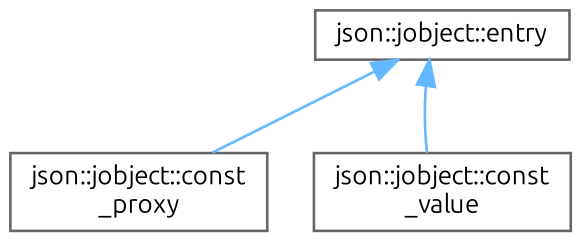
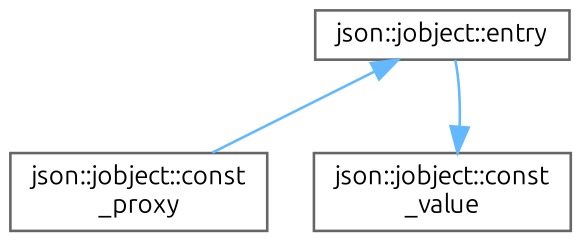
(425, 119) -> (459, 93)
